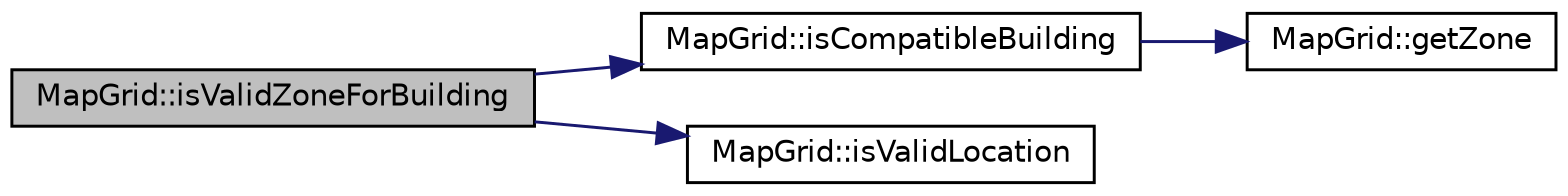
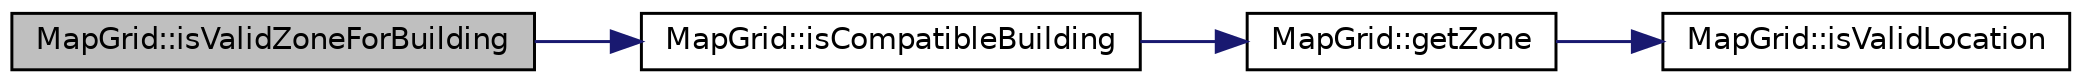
(596, 127) -> (1594, 42)
